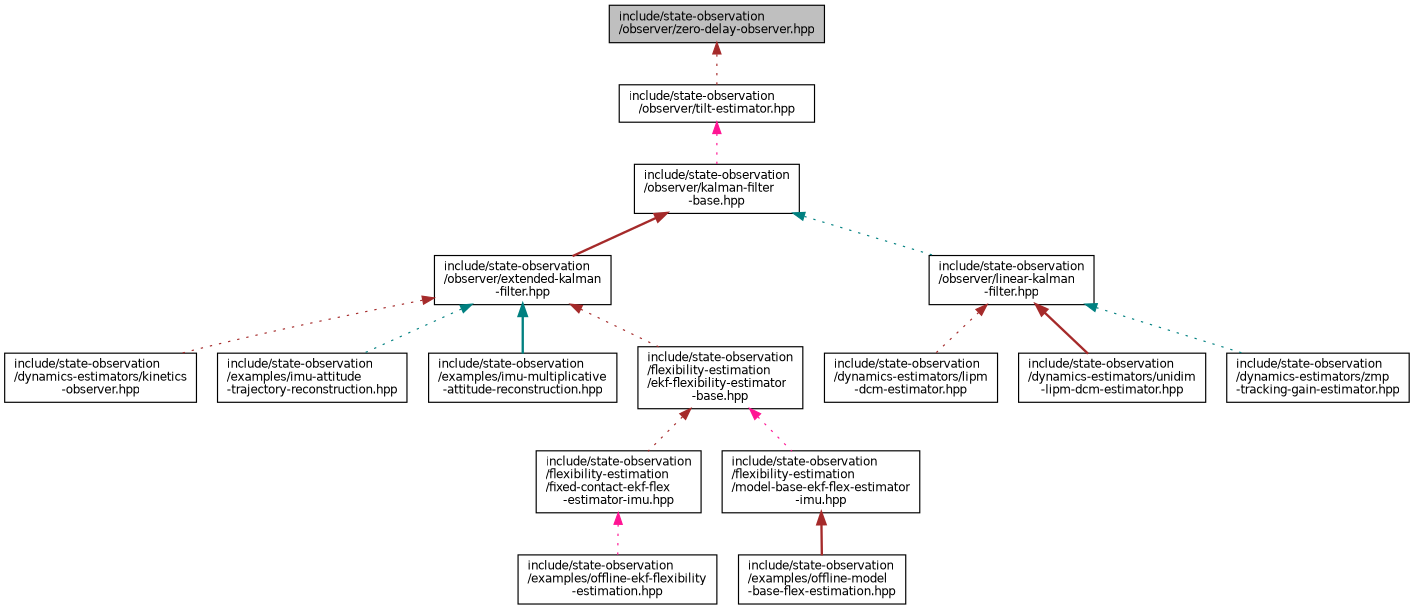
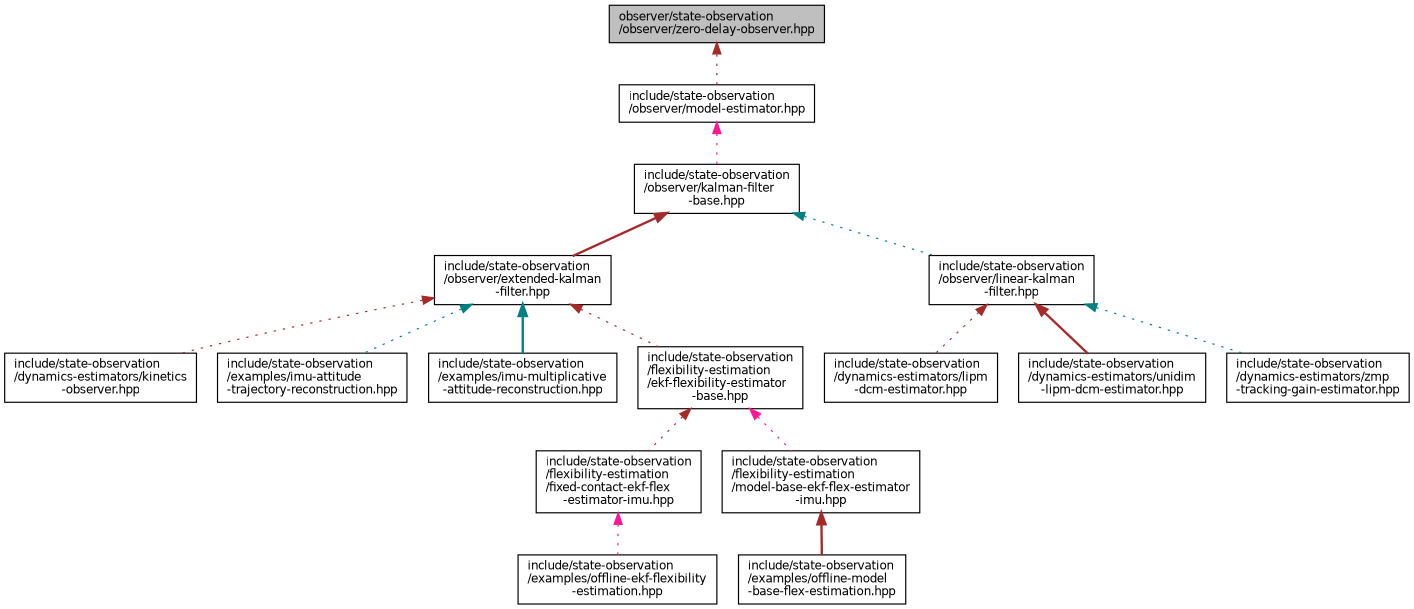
(717, 24) -> (717, 24)
(717, 103) -> (717, 103)
